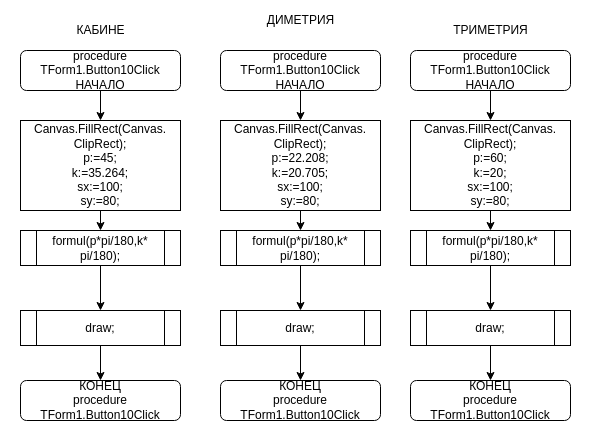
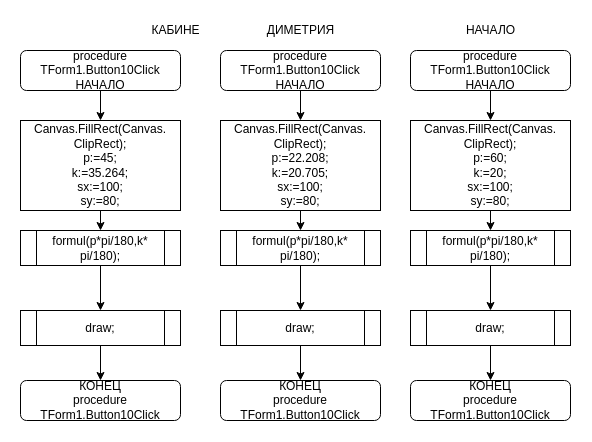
(301, 21) -> (301, 31)
(101, 31) -> (176, 31)
(491, 31) -> (491, 31)
